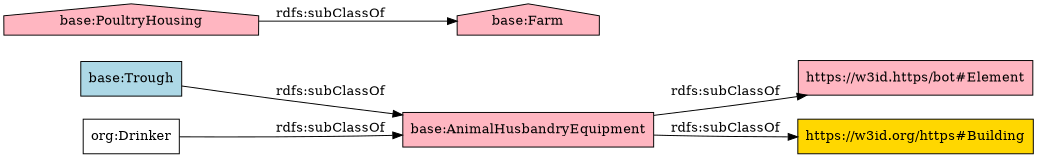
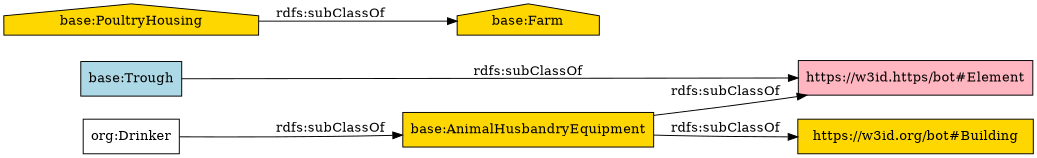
(131, 21) -> (131, 21)
(528, 21) -> (528, 21)
(287, 100) -> (485, 78)
(528, 130) -> (528, 130)
(916, 136) -> (916, 136)
